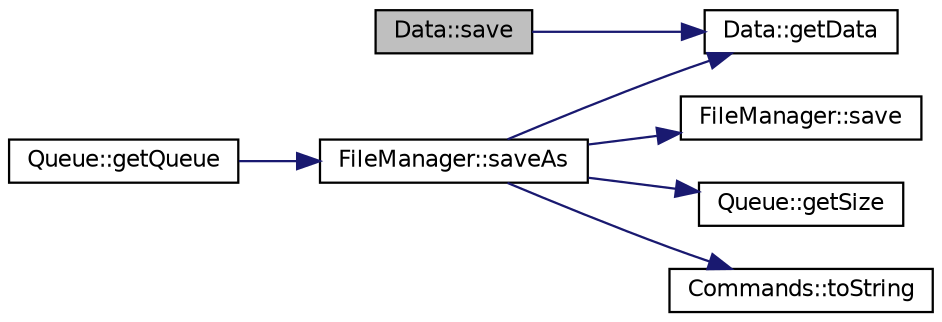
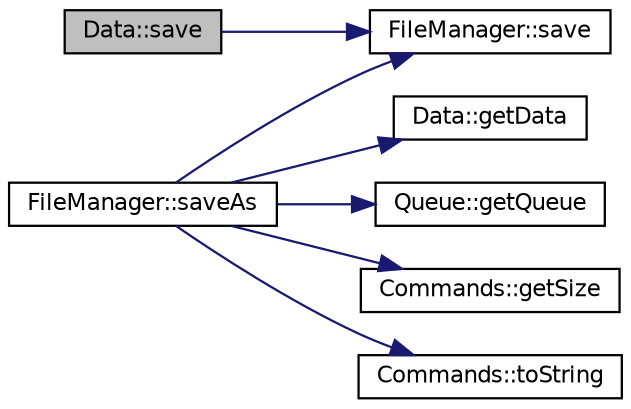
(607, 32) -> (284, 32)
(268, 161) -> (315, 204)
(801, 204) -> (490, 290)
